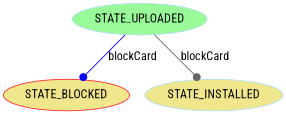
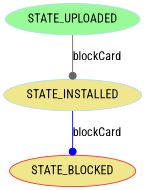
(106, 55) -> (73, 129)
